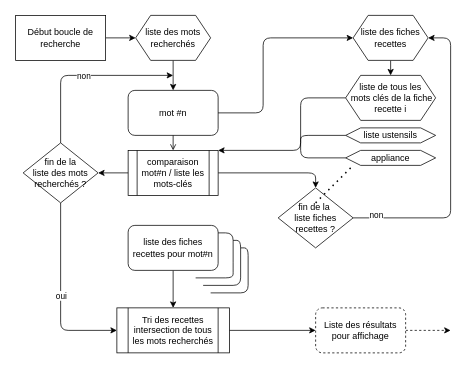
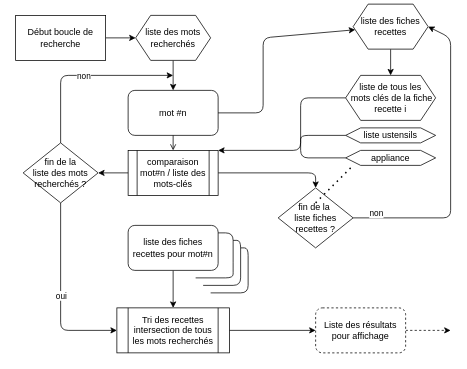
(390, 38) -> (390, 27)
(173, 173) -> (173, 173)
